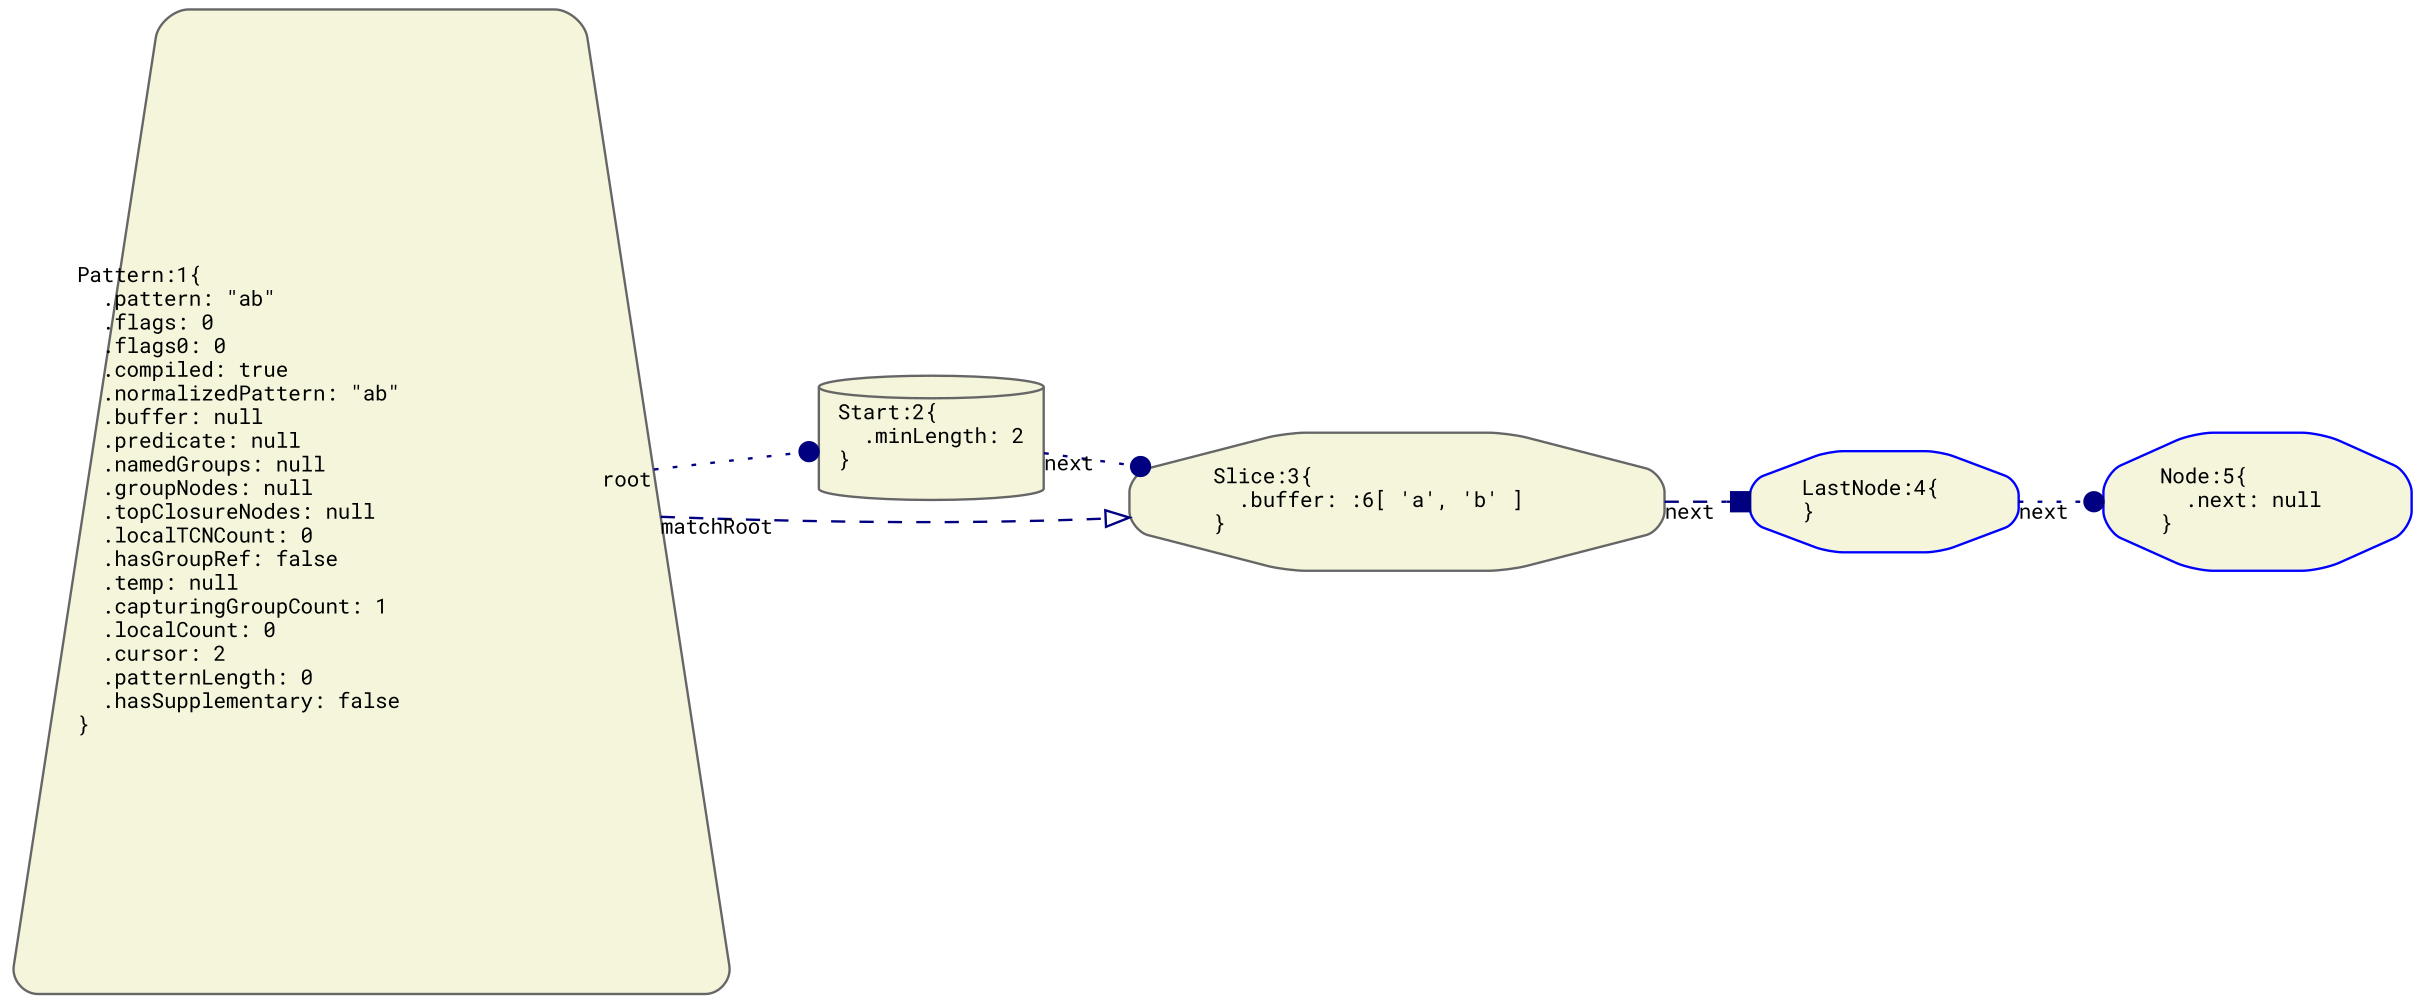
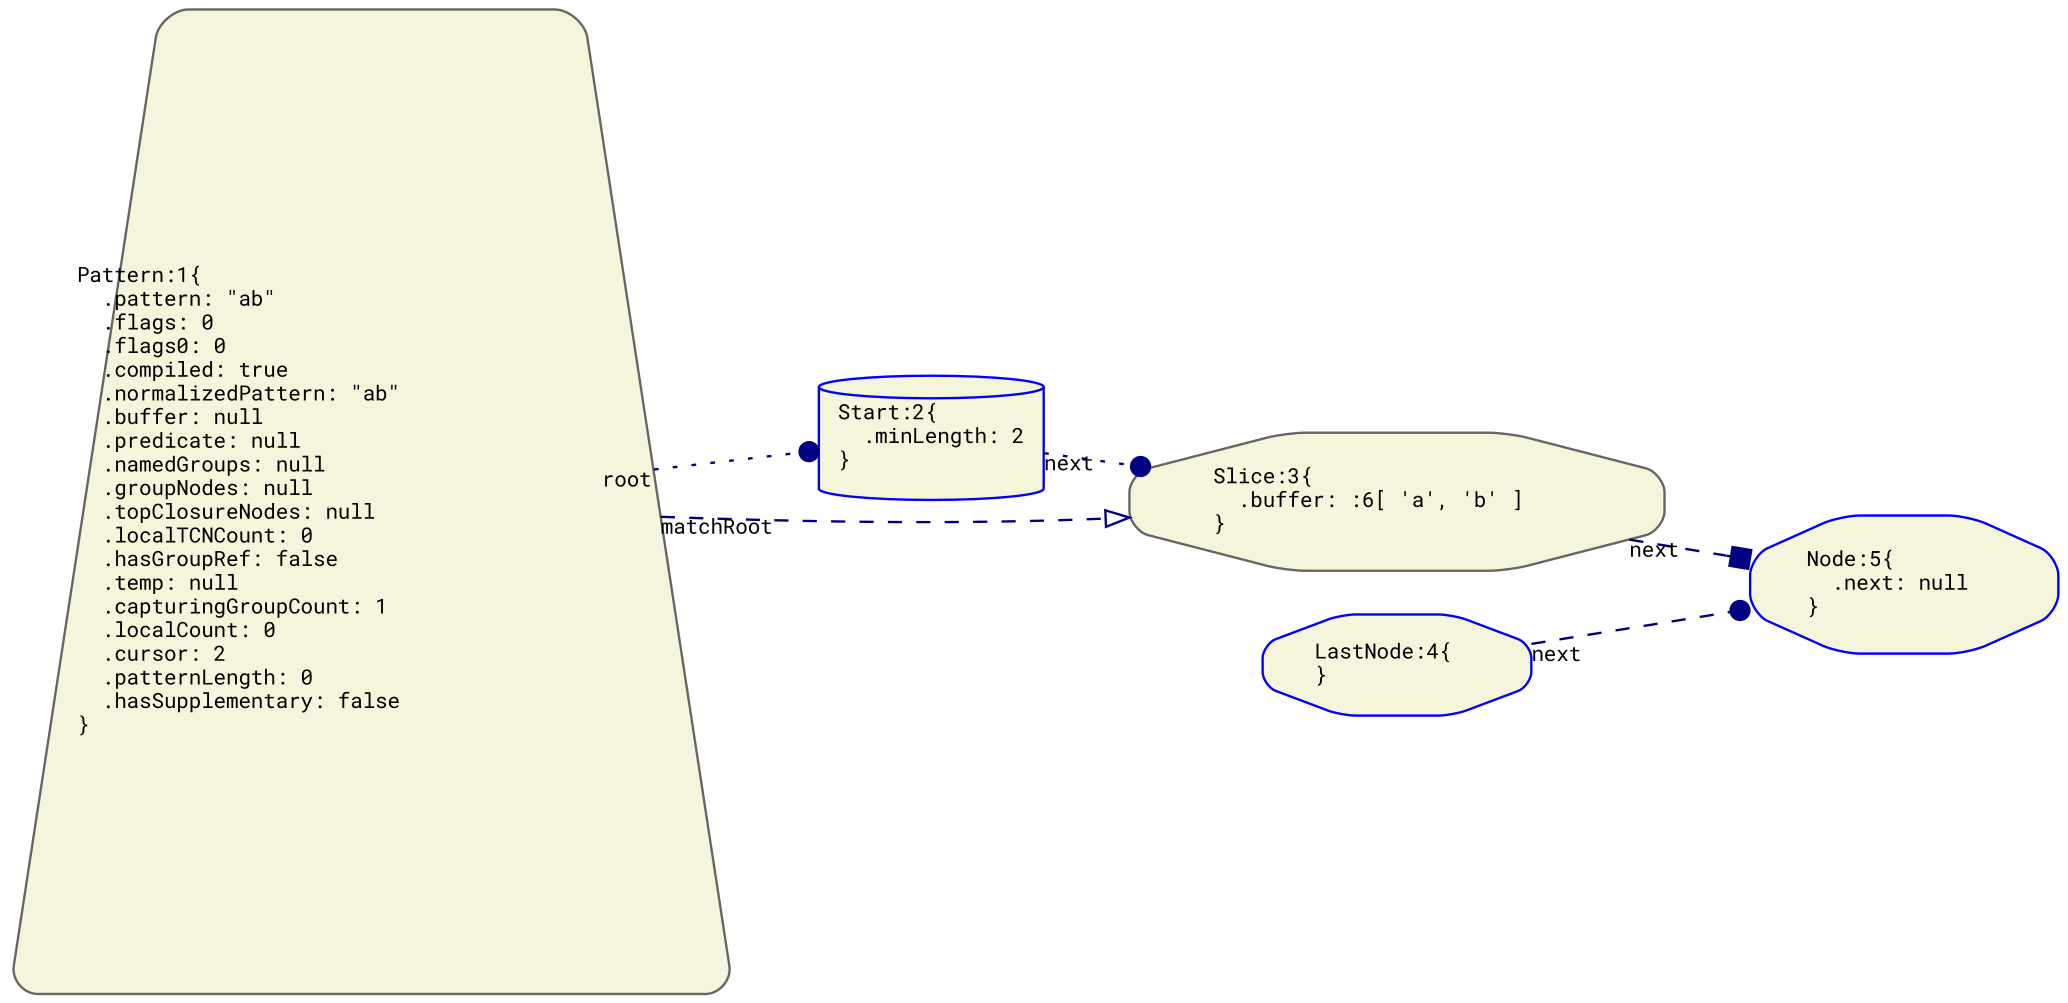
(931, 438) -> (931, 438)
(1695, 502) -> (1678, 548)
(2051, 502) -> (1631, 628)
